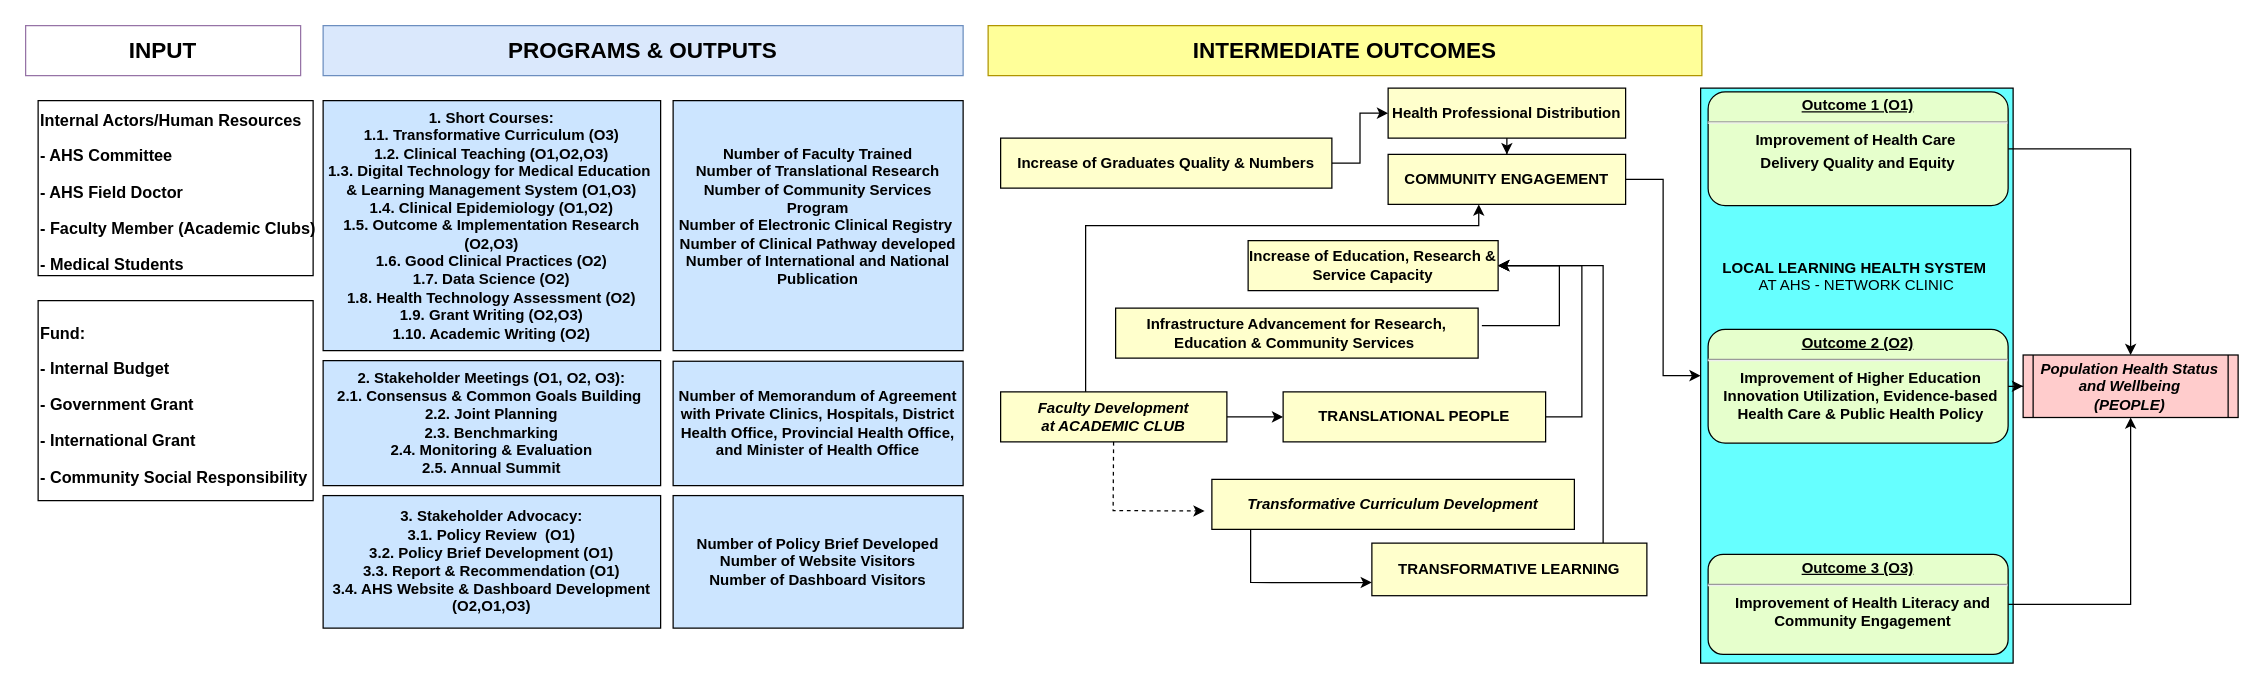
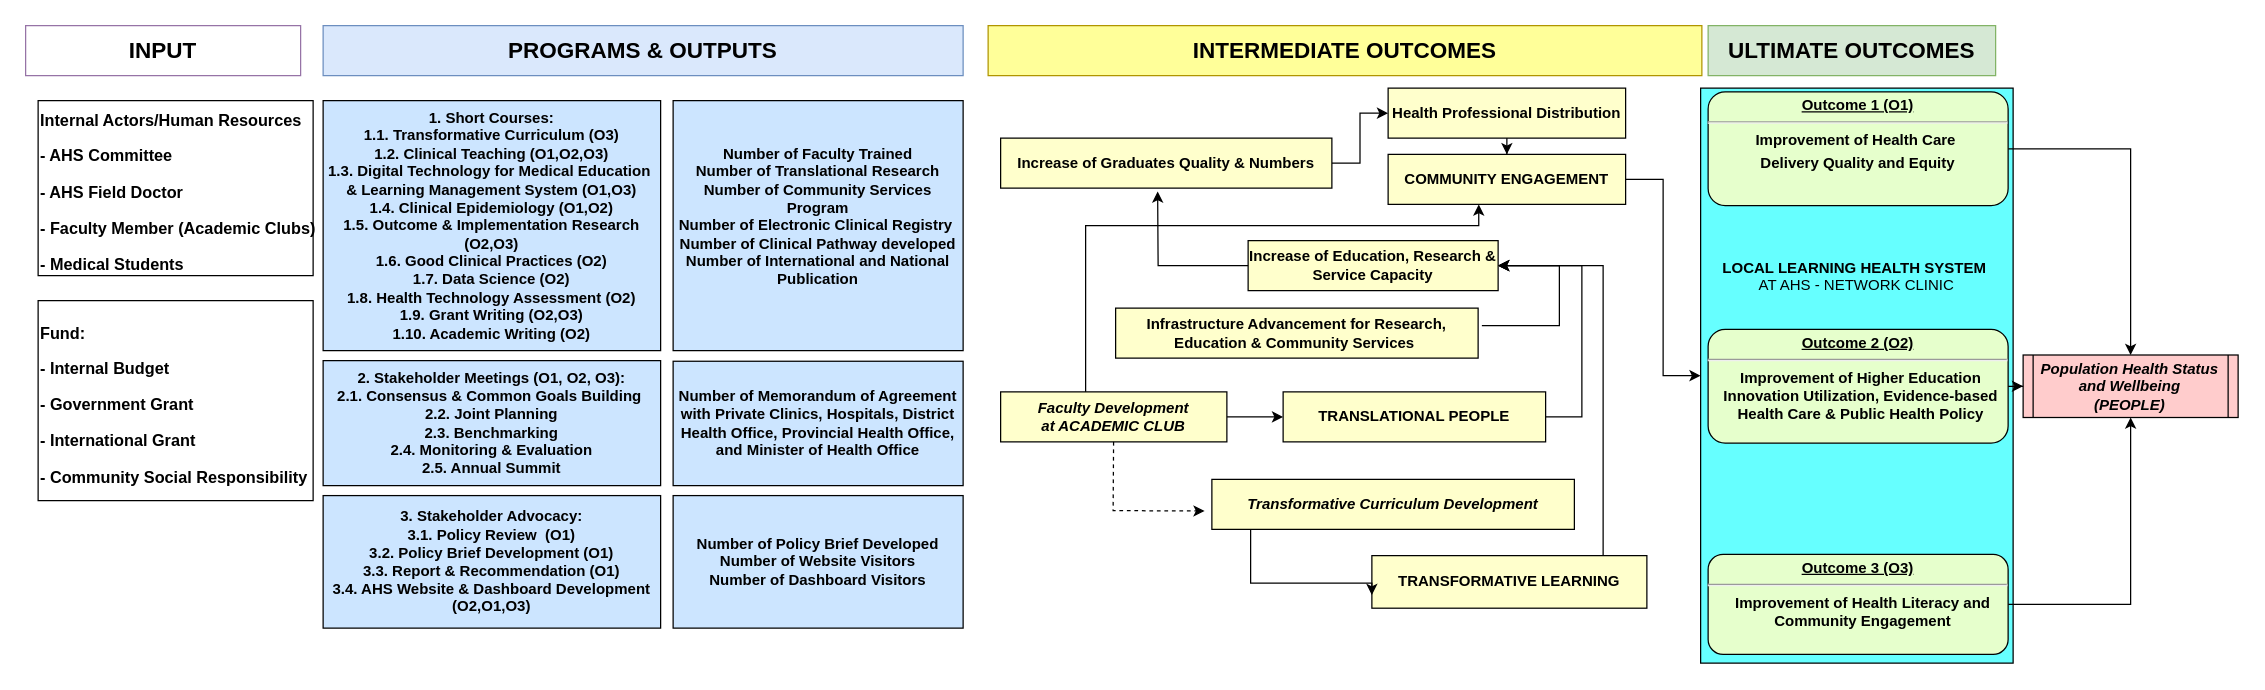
none -> (1852, 51)
none -> (1170, 266)
(1509, 569) -> (1509, 582)
